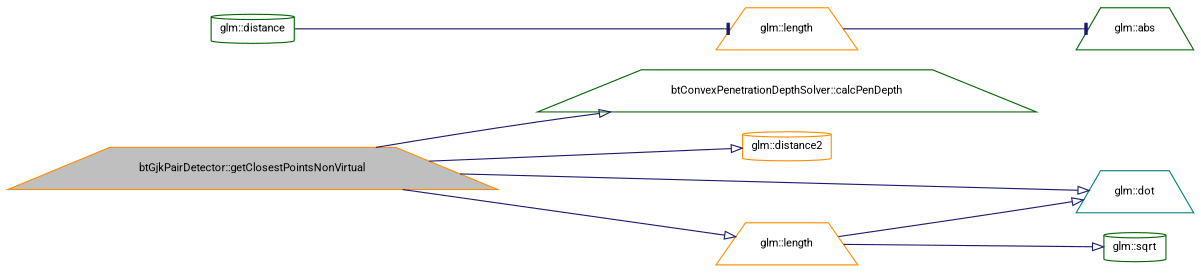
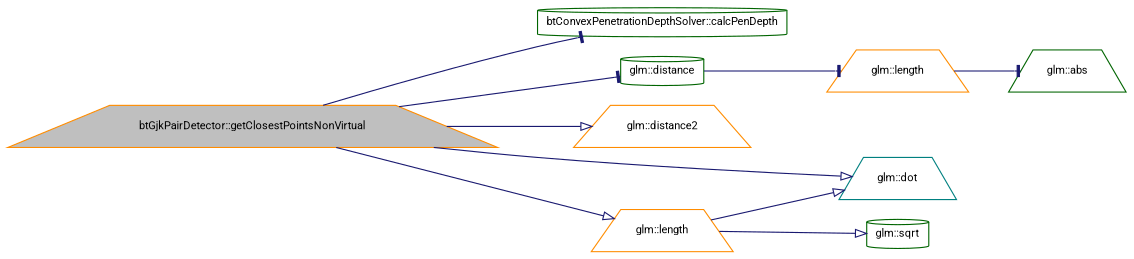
(787, 91) -> (662, 22)
none -> (507, 92)
(487, 129) -> (450, 69)
(787, 146) -> (662, 126)
